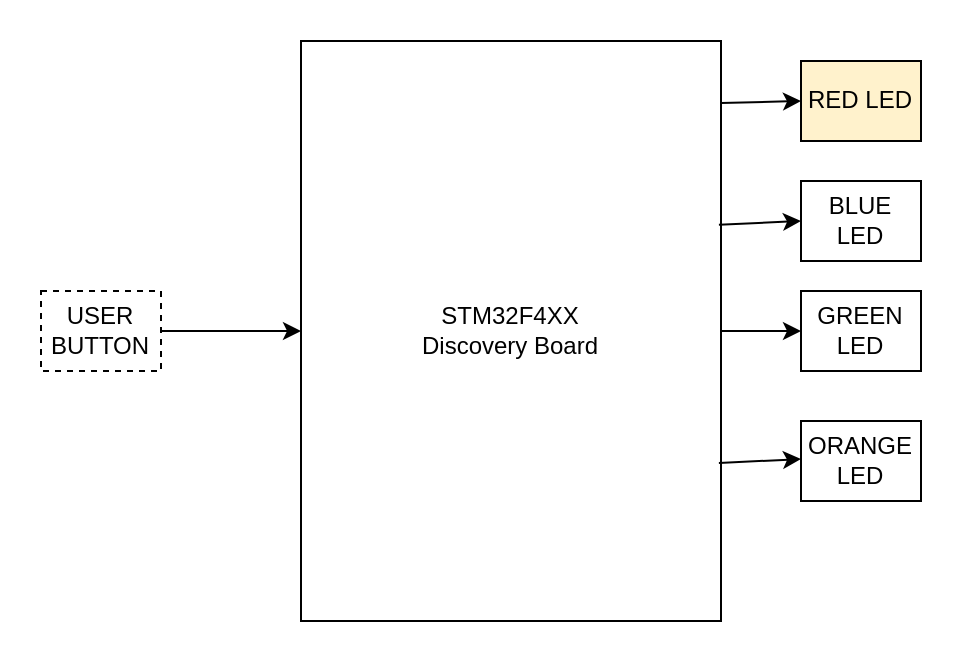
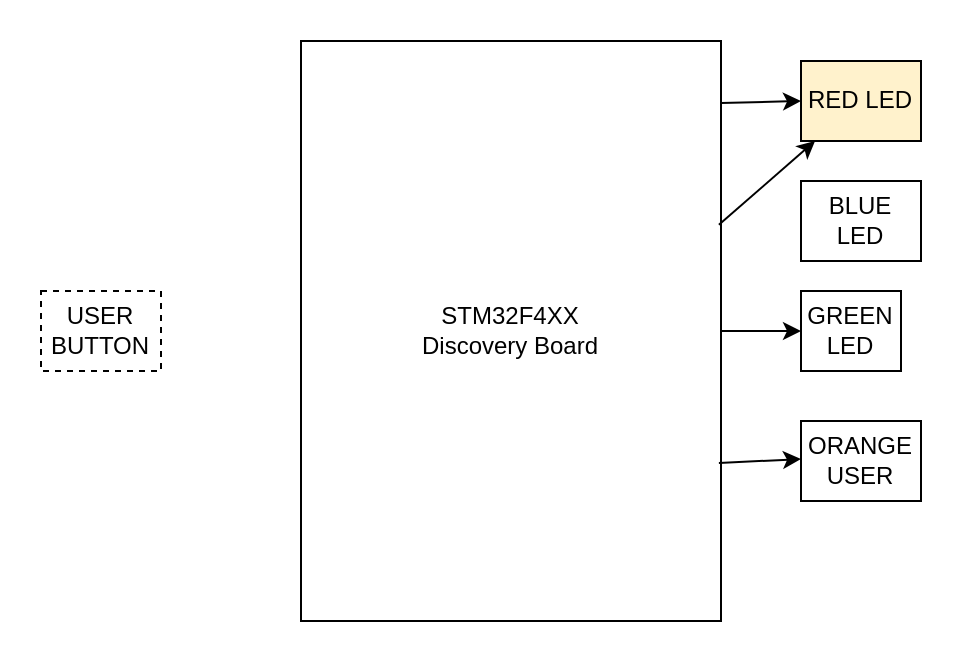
(753, 223) -> (762, 187)
(224, 331) -> none
(861, 331) -> (851, 331)
(861, 461) -> (861, 461)
